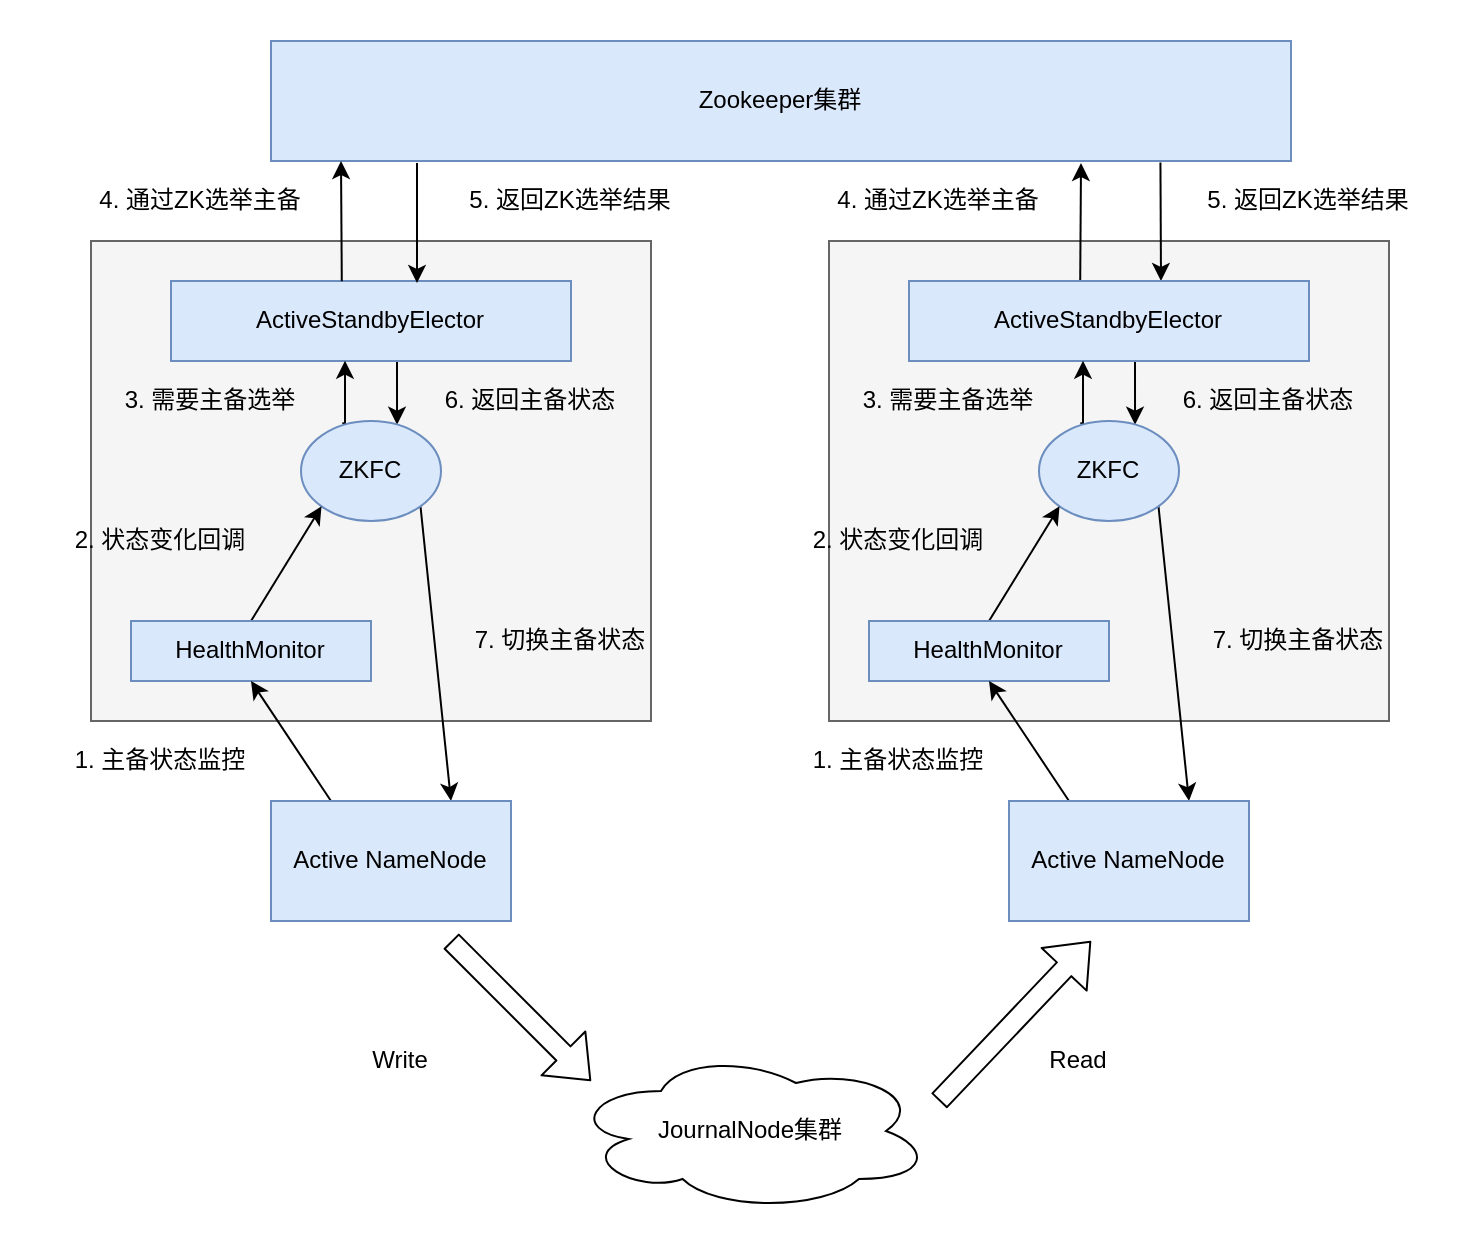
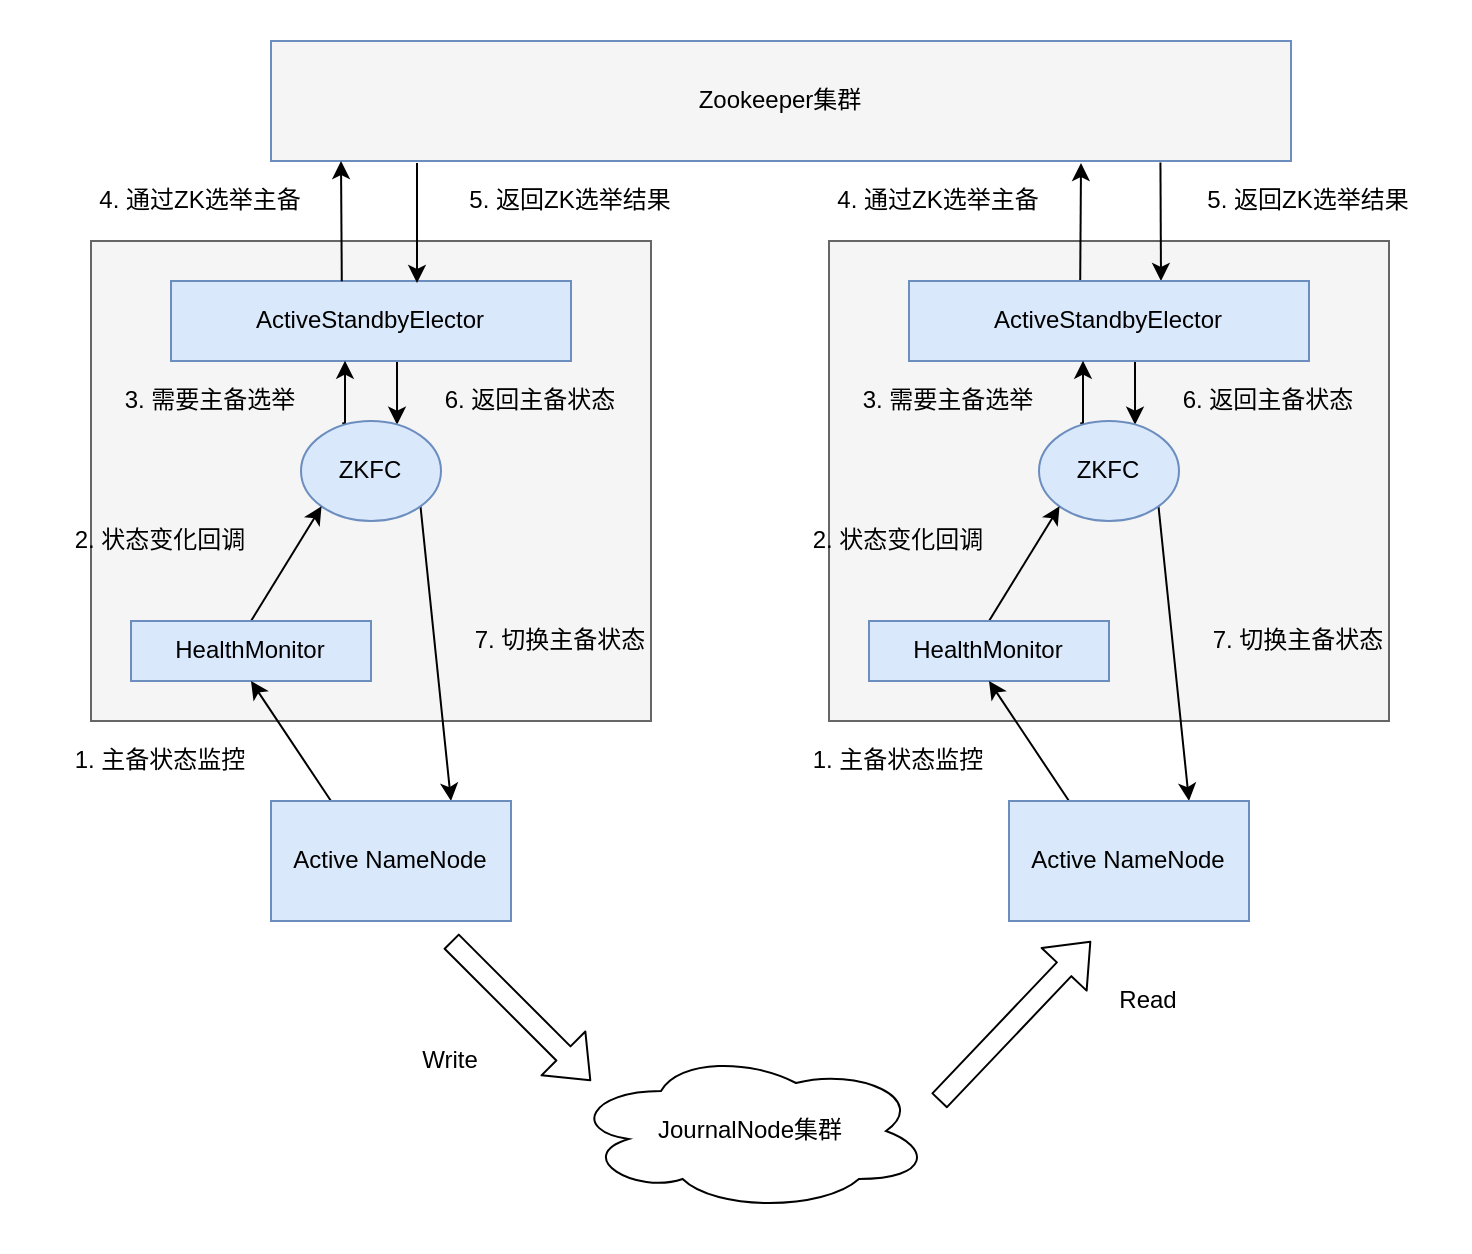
(781, 101) -> (781, 101)
(401, 1061) -> (451, 1061)
(1079, 1061) -> (1149, 1001)
